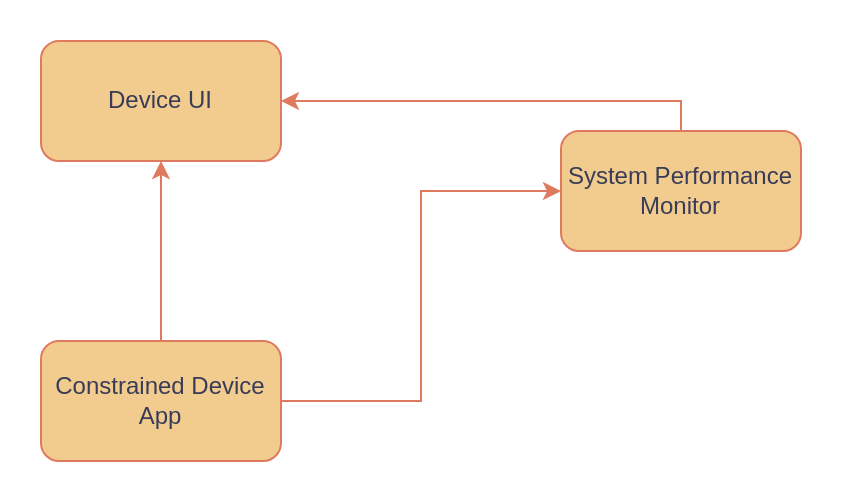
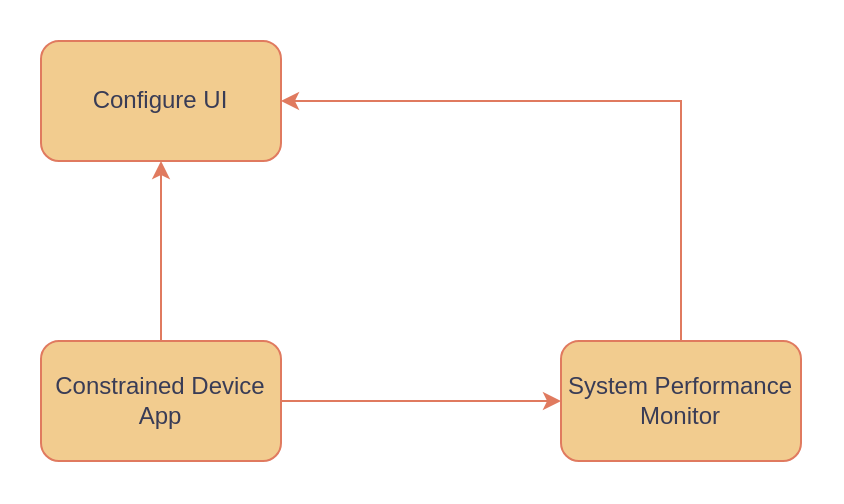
(161, 101) -> (161, 101)
(681, 191) -> (681, 401)
